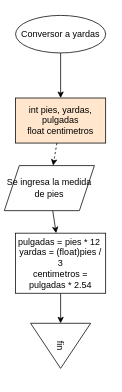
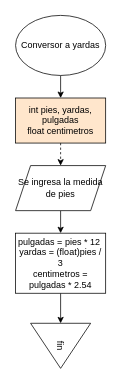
(60, 34) -> (60, 45)
(49, 188) -> (60, 188)
